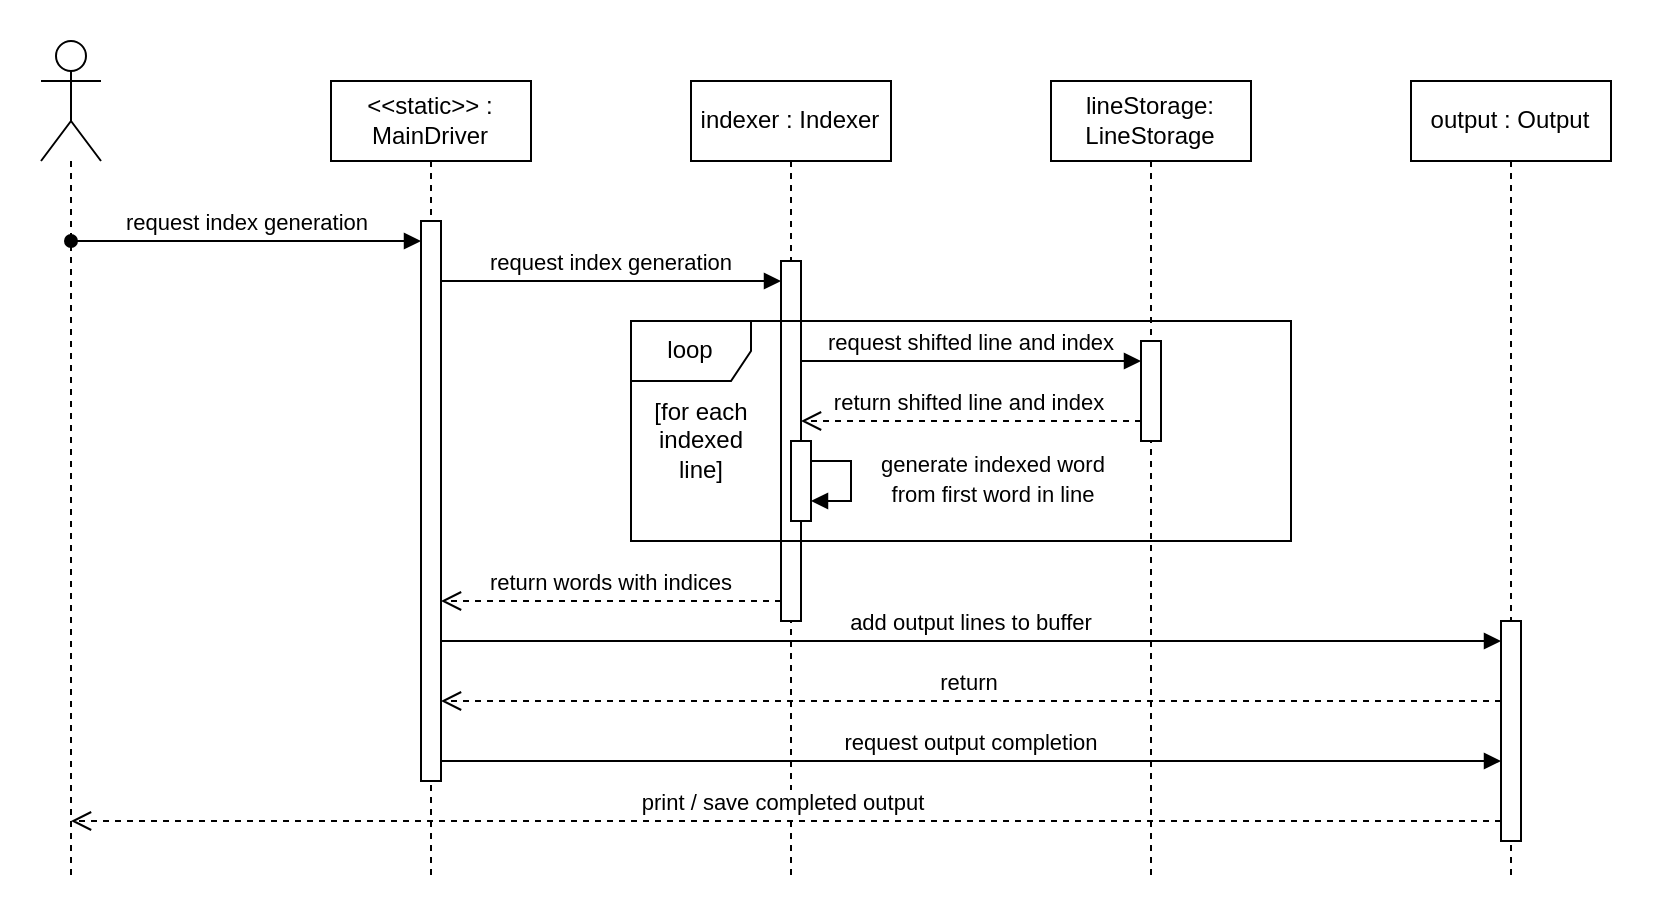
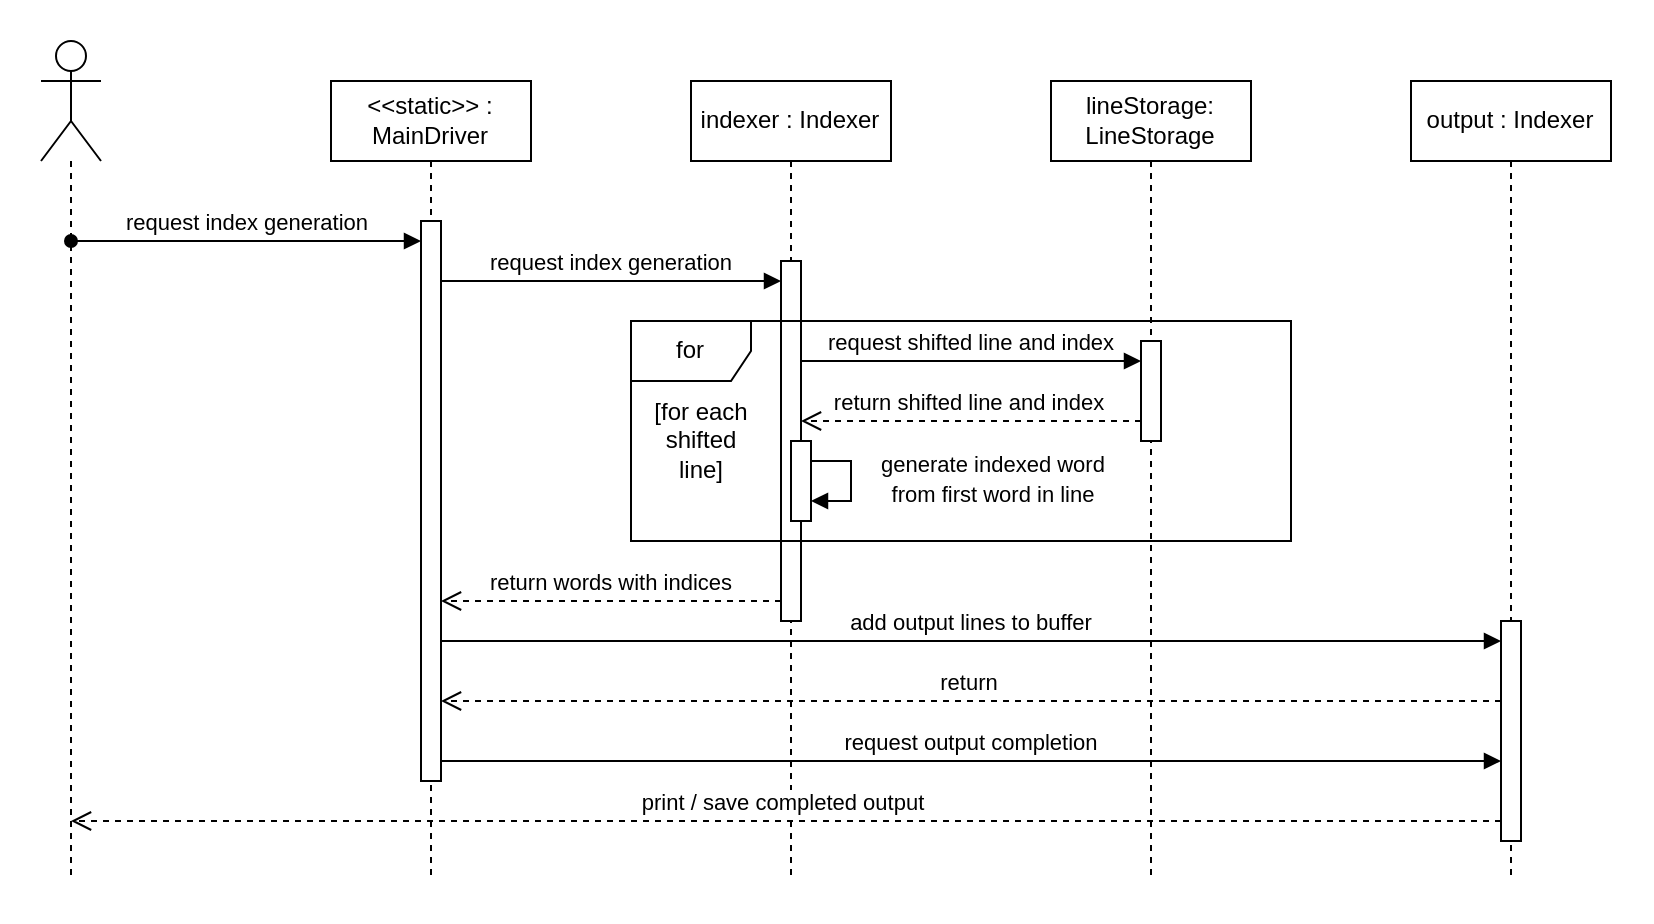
(1511, 121) -> (1511, 121)
(691, 351) -> (691, 351)
(702, 441) -> (702, 441)
